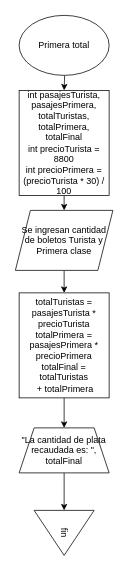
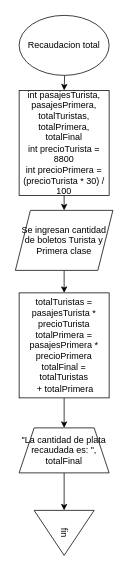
(64, 45) -> (64, 45)
